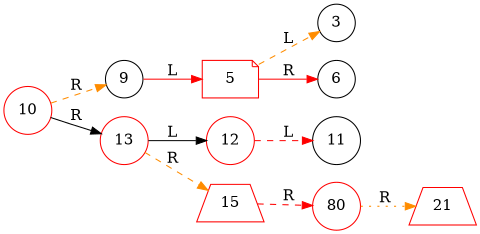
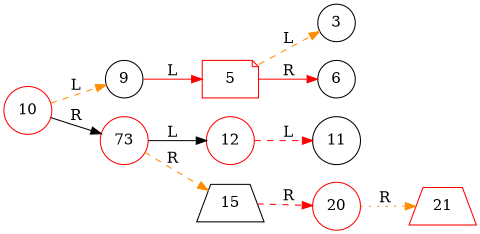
(76, 86) -> (76, 86)
(124, 141) -> (124, 141)
(230, 203) -> (230, 203)
(337, 206) -> (337, 206)
